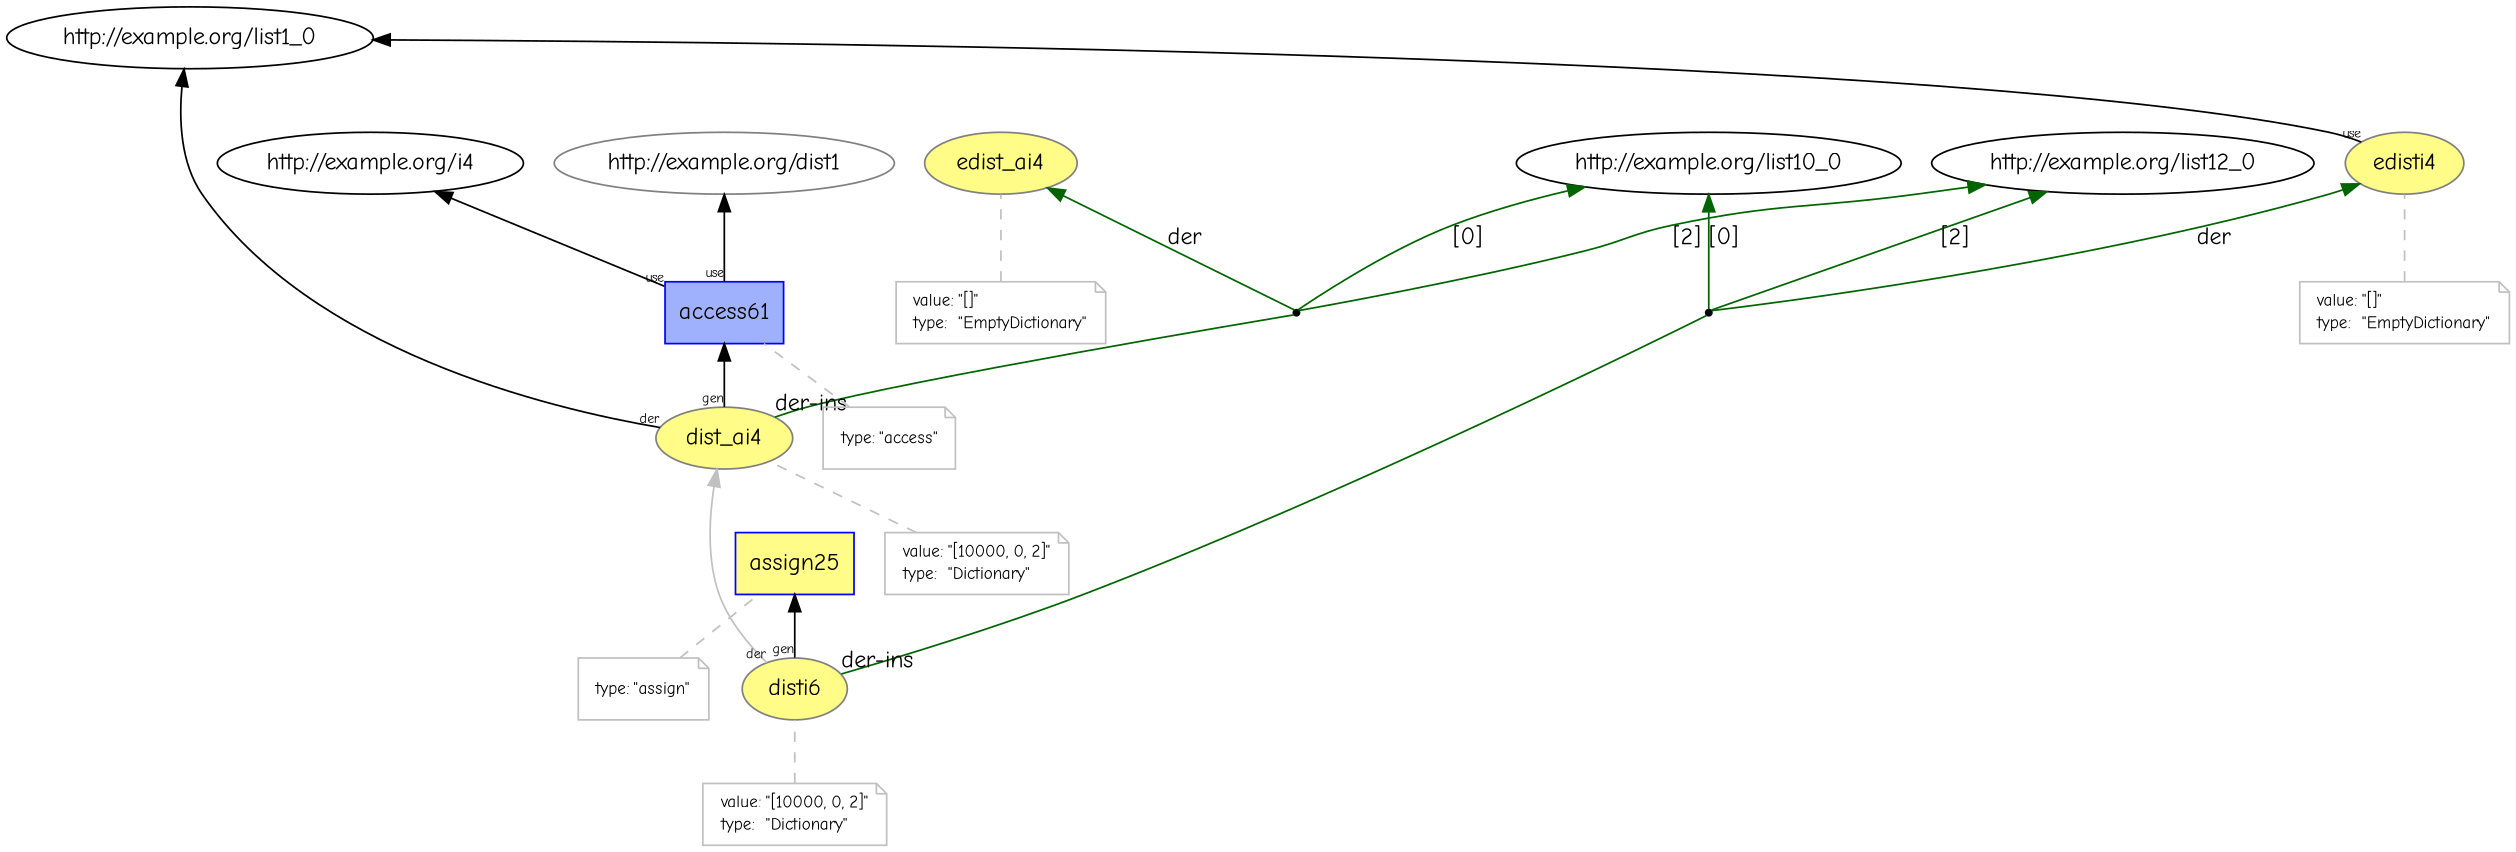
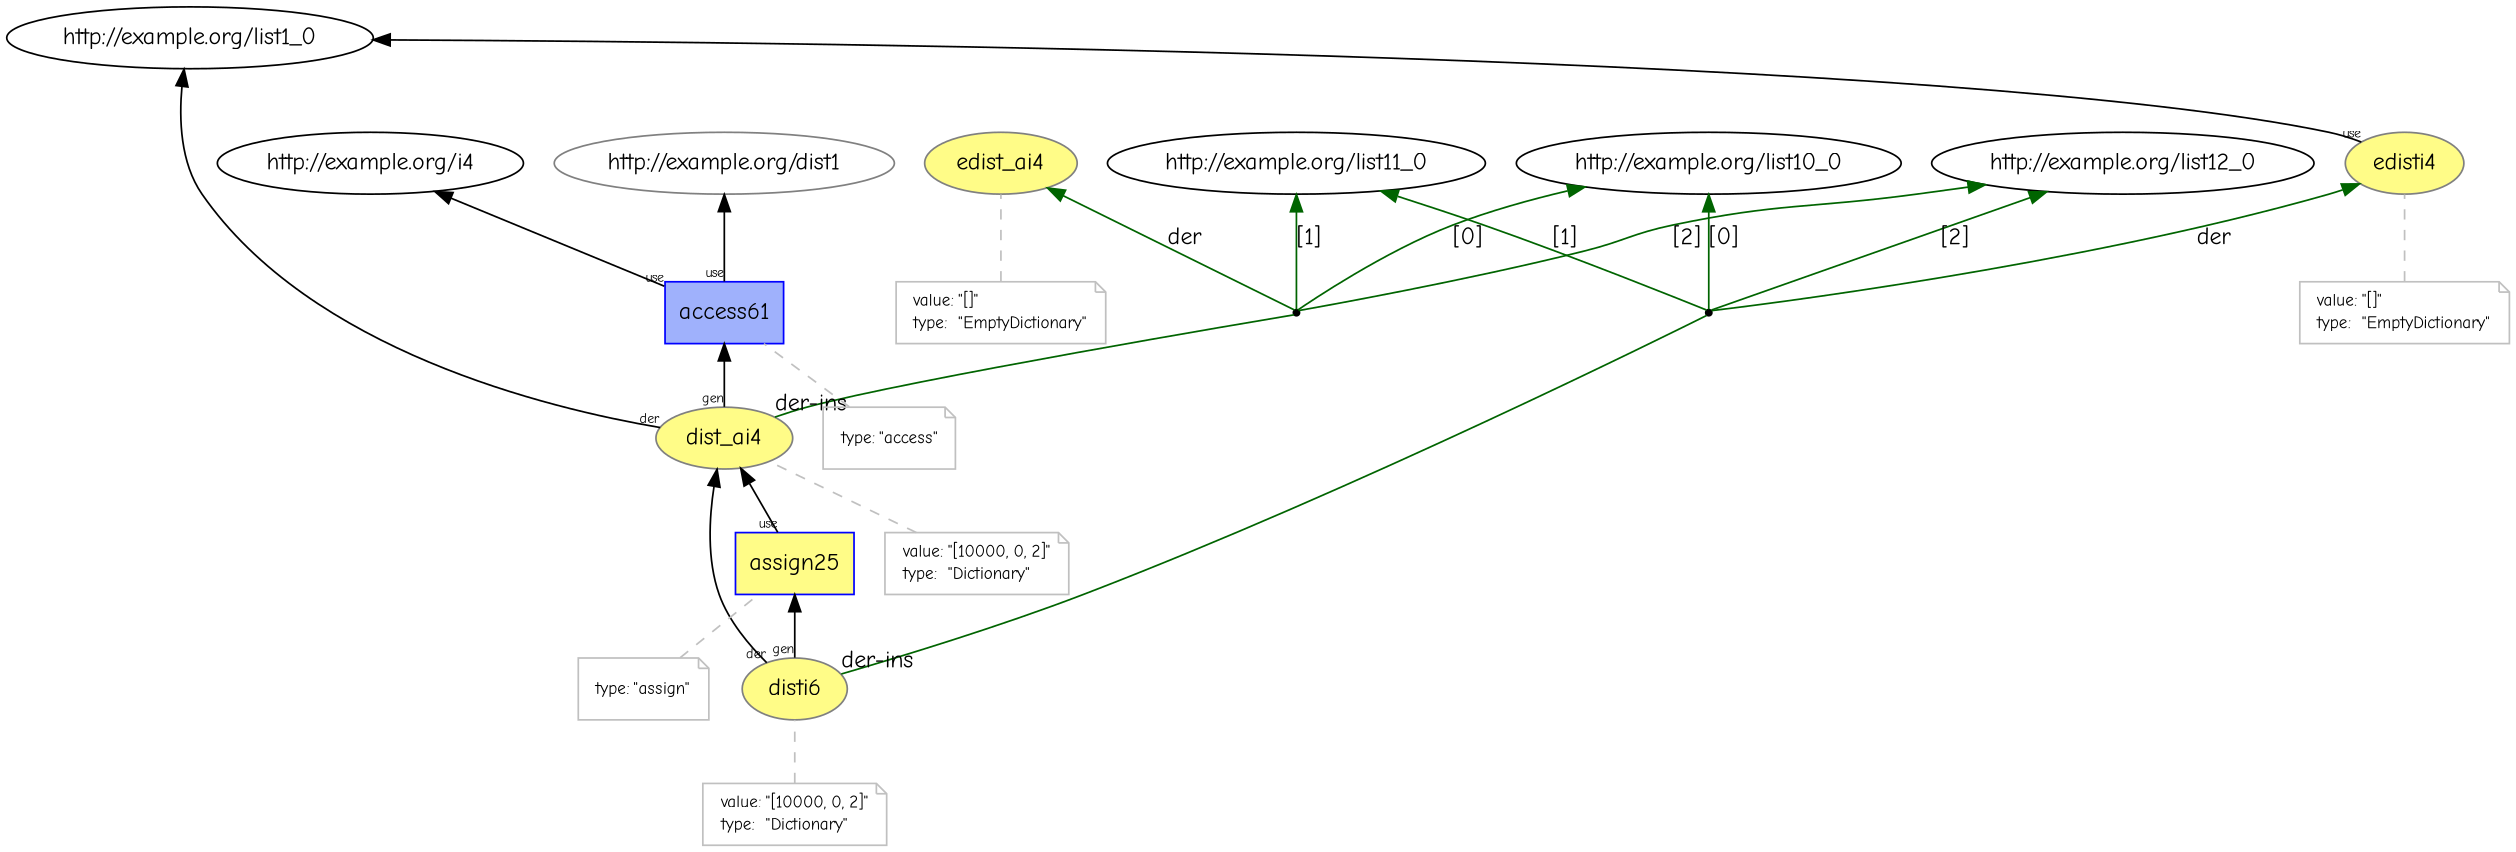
none -> (1296, 163)
none -> (764, 508)
(716, 582) -> (716, 582)
